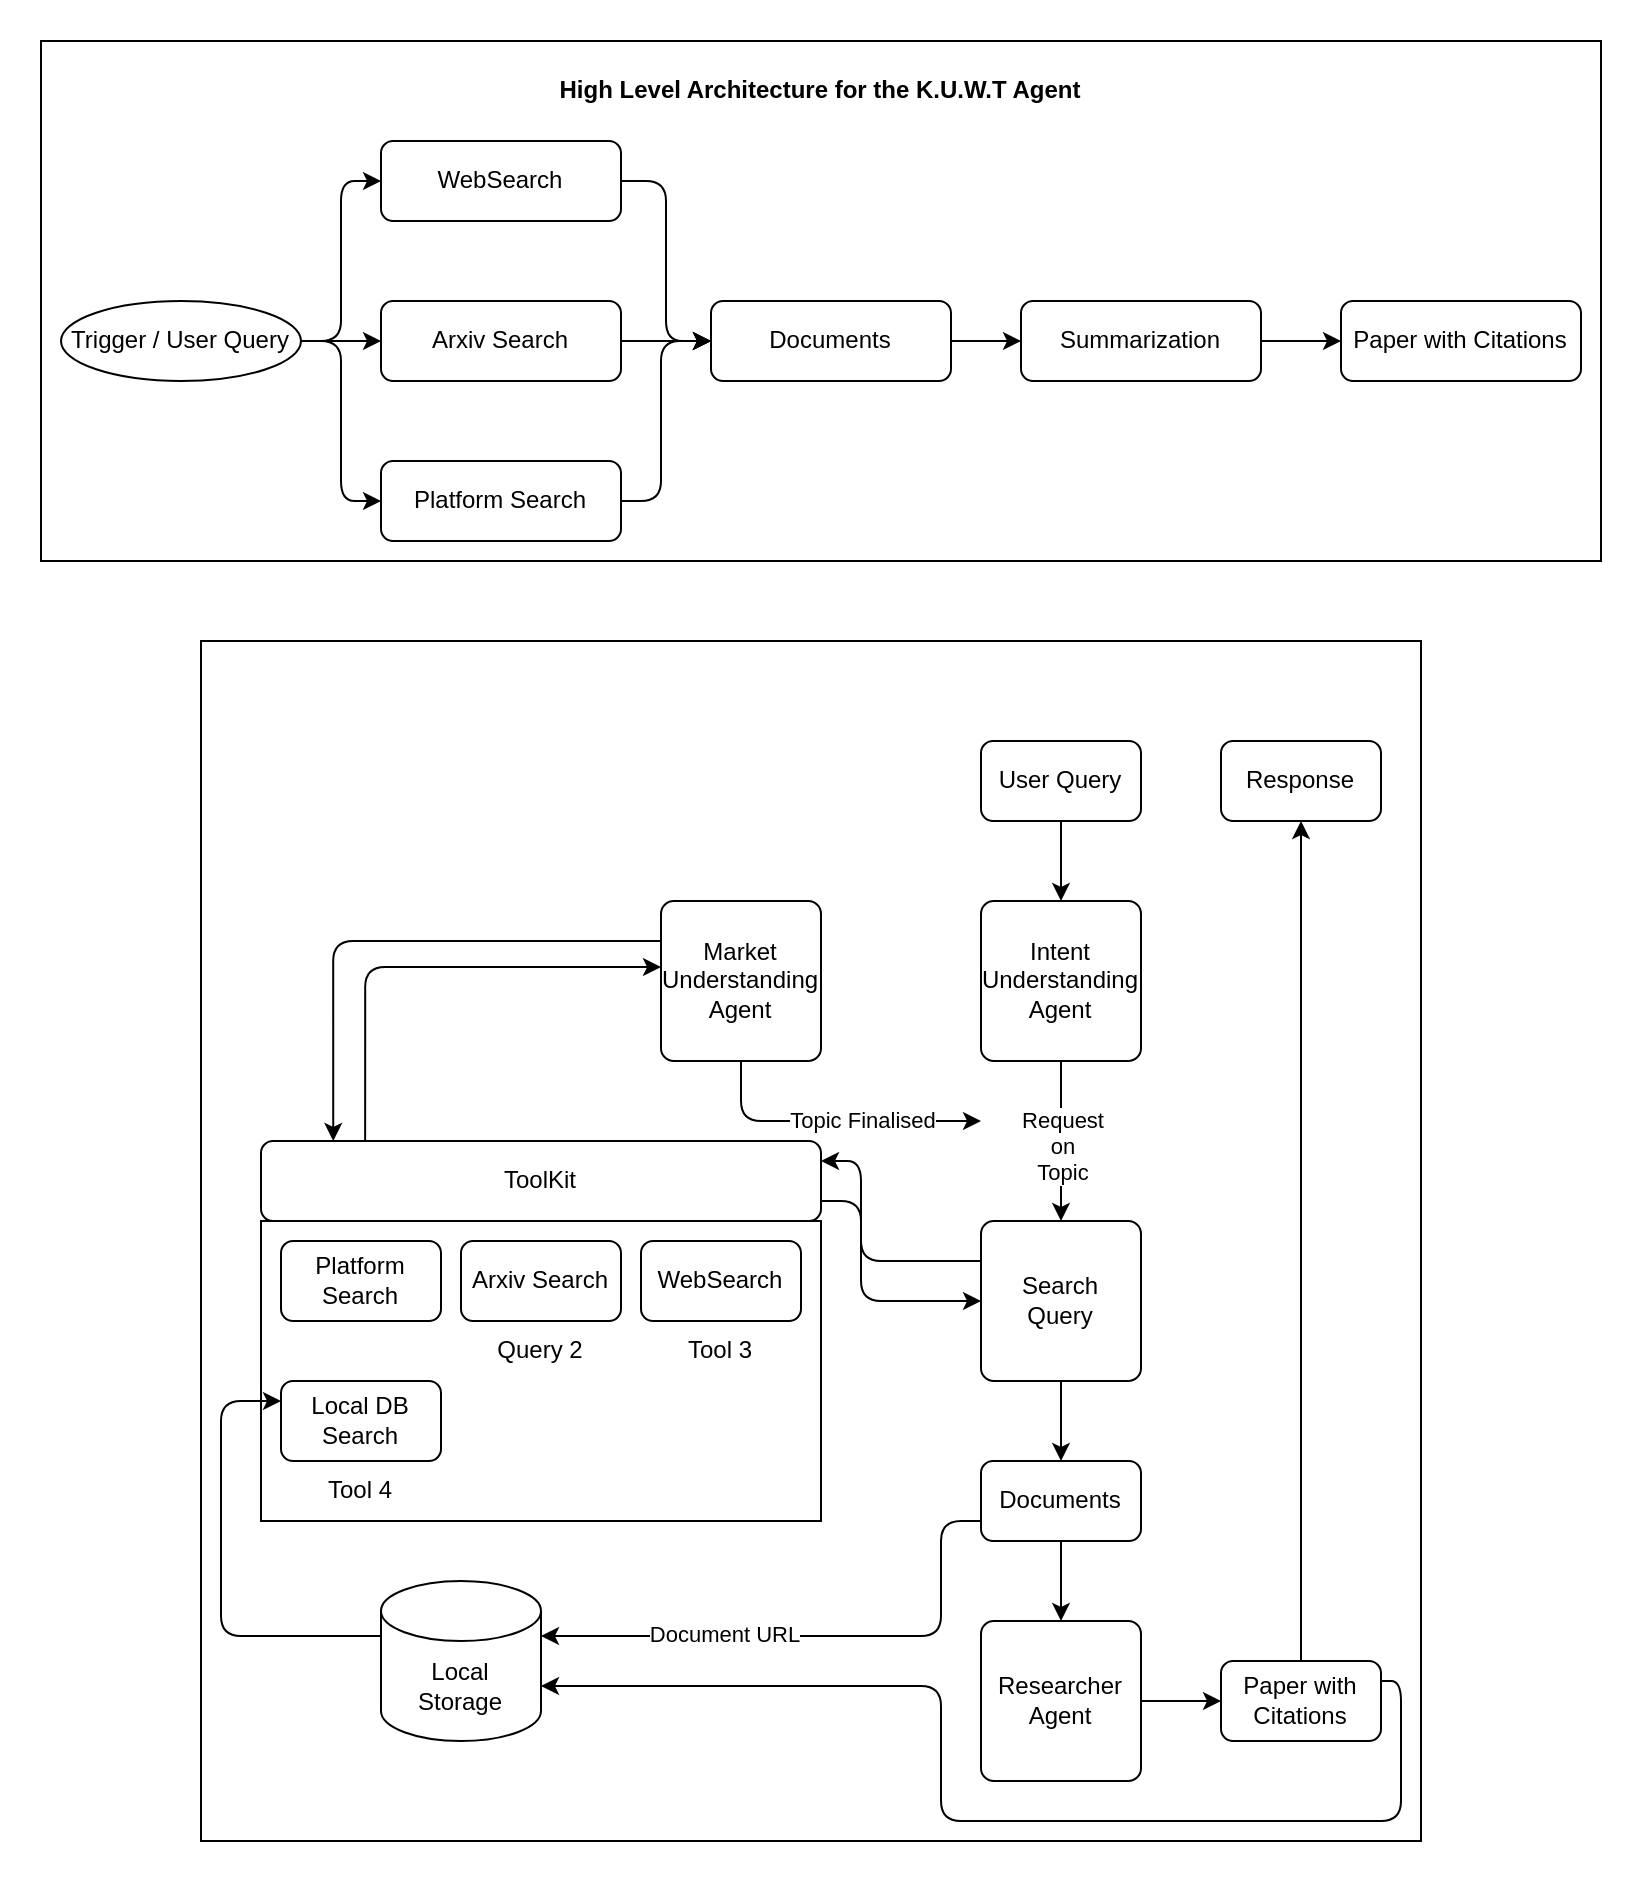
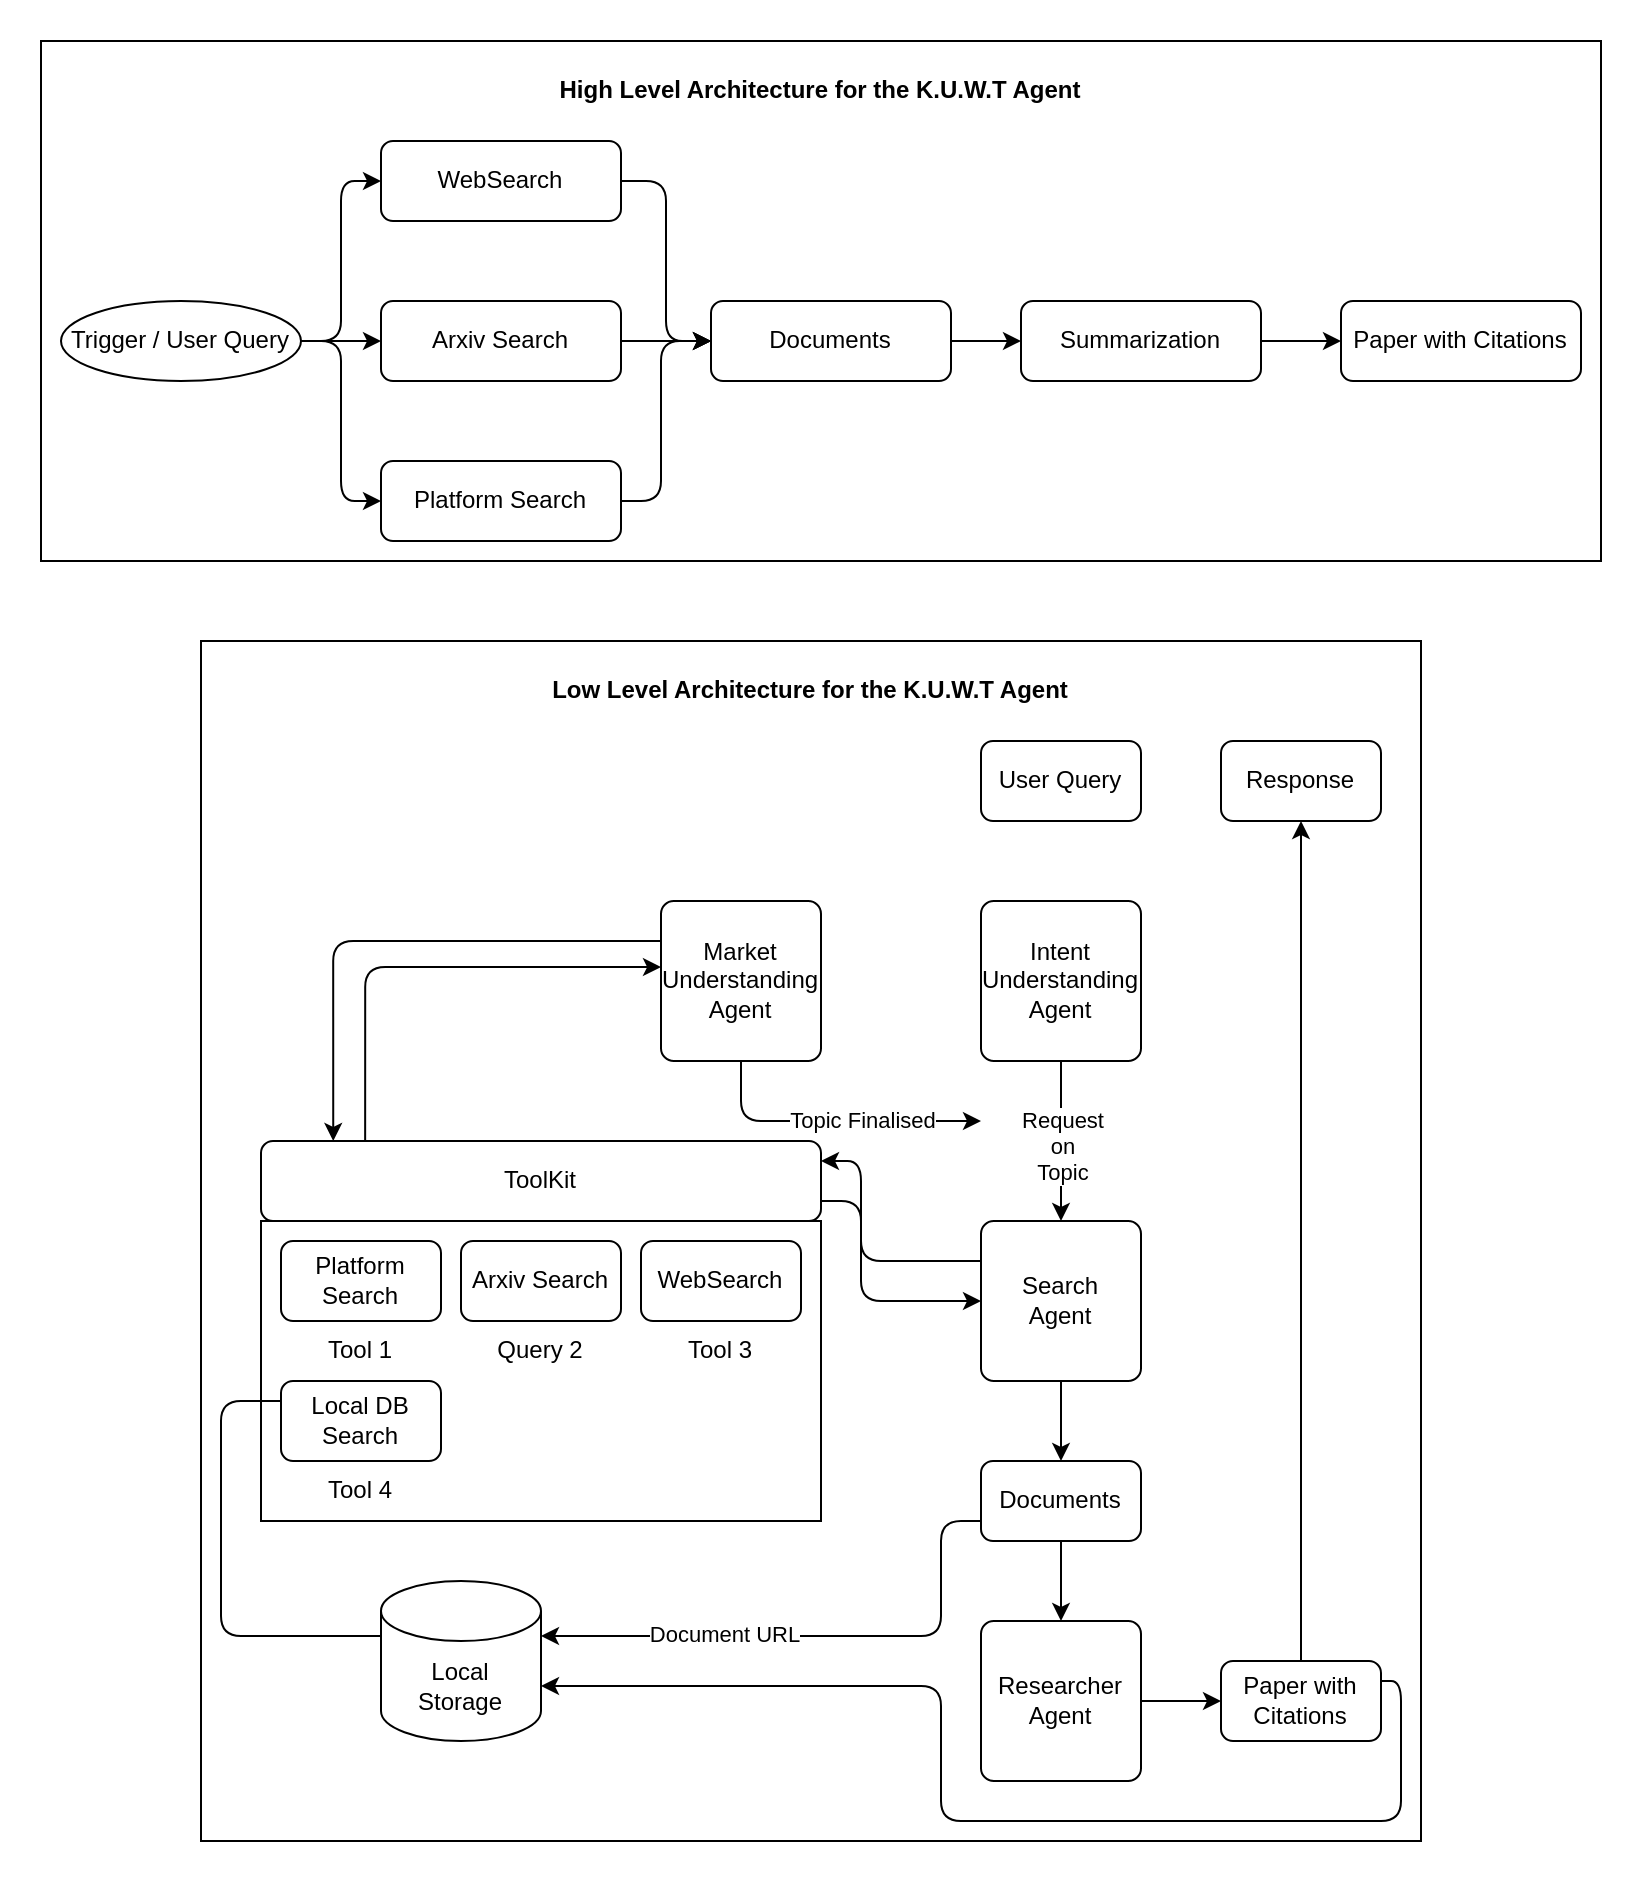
none -> (811, 691)
(1061, 854) -> none
(1061, 1301) -> (1061, 1301)
none -> (361, 1351)
(266, 1401) -> (271, 1401)
